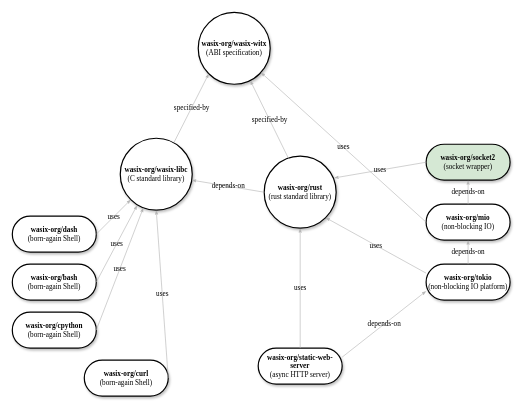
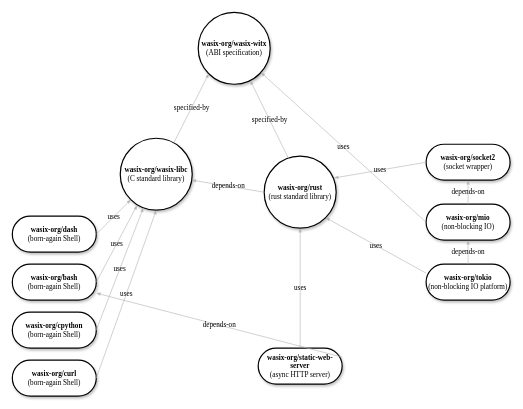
(468, 162) -> (468, 162)
(385, 324) -> (217, 325)
(126, 378) -> (54, 378)
